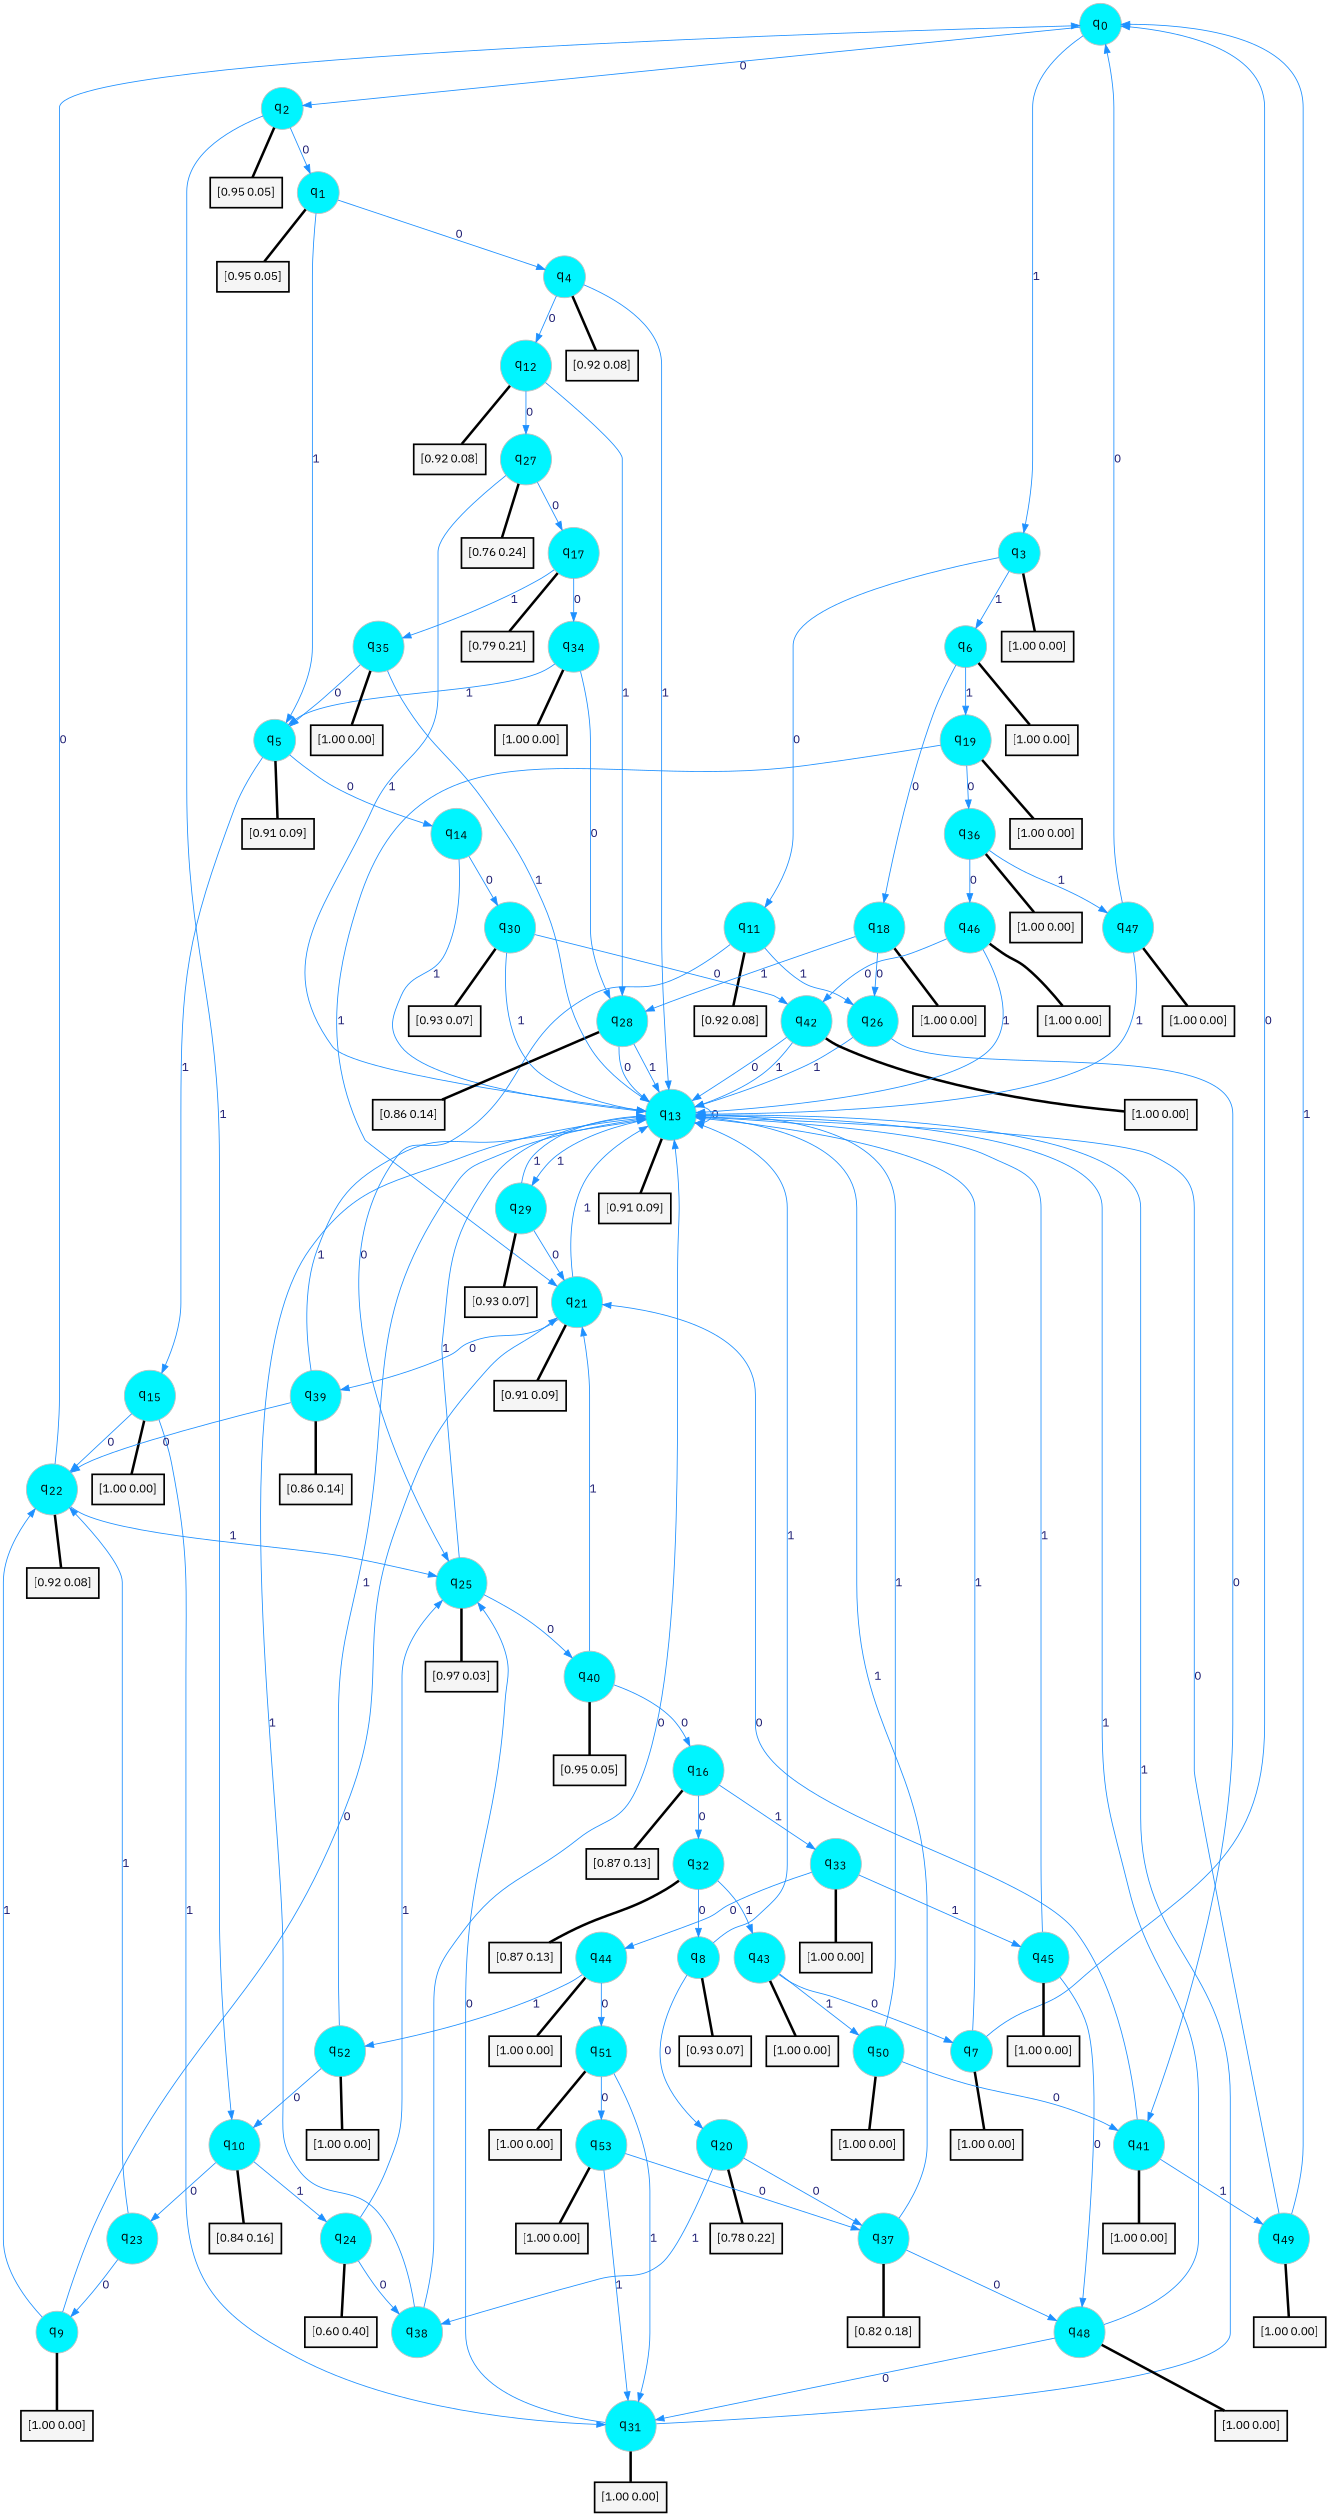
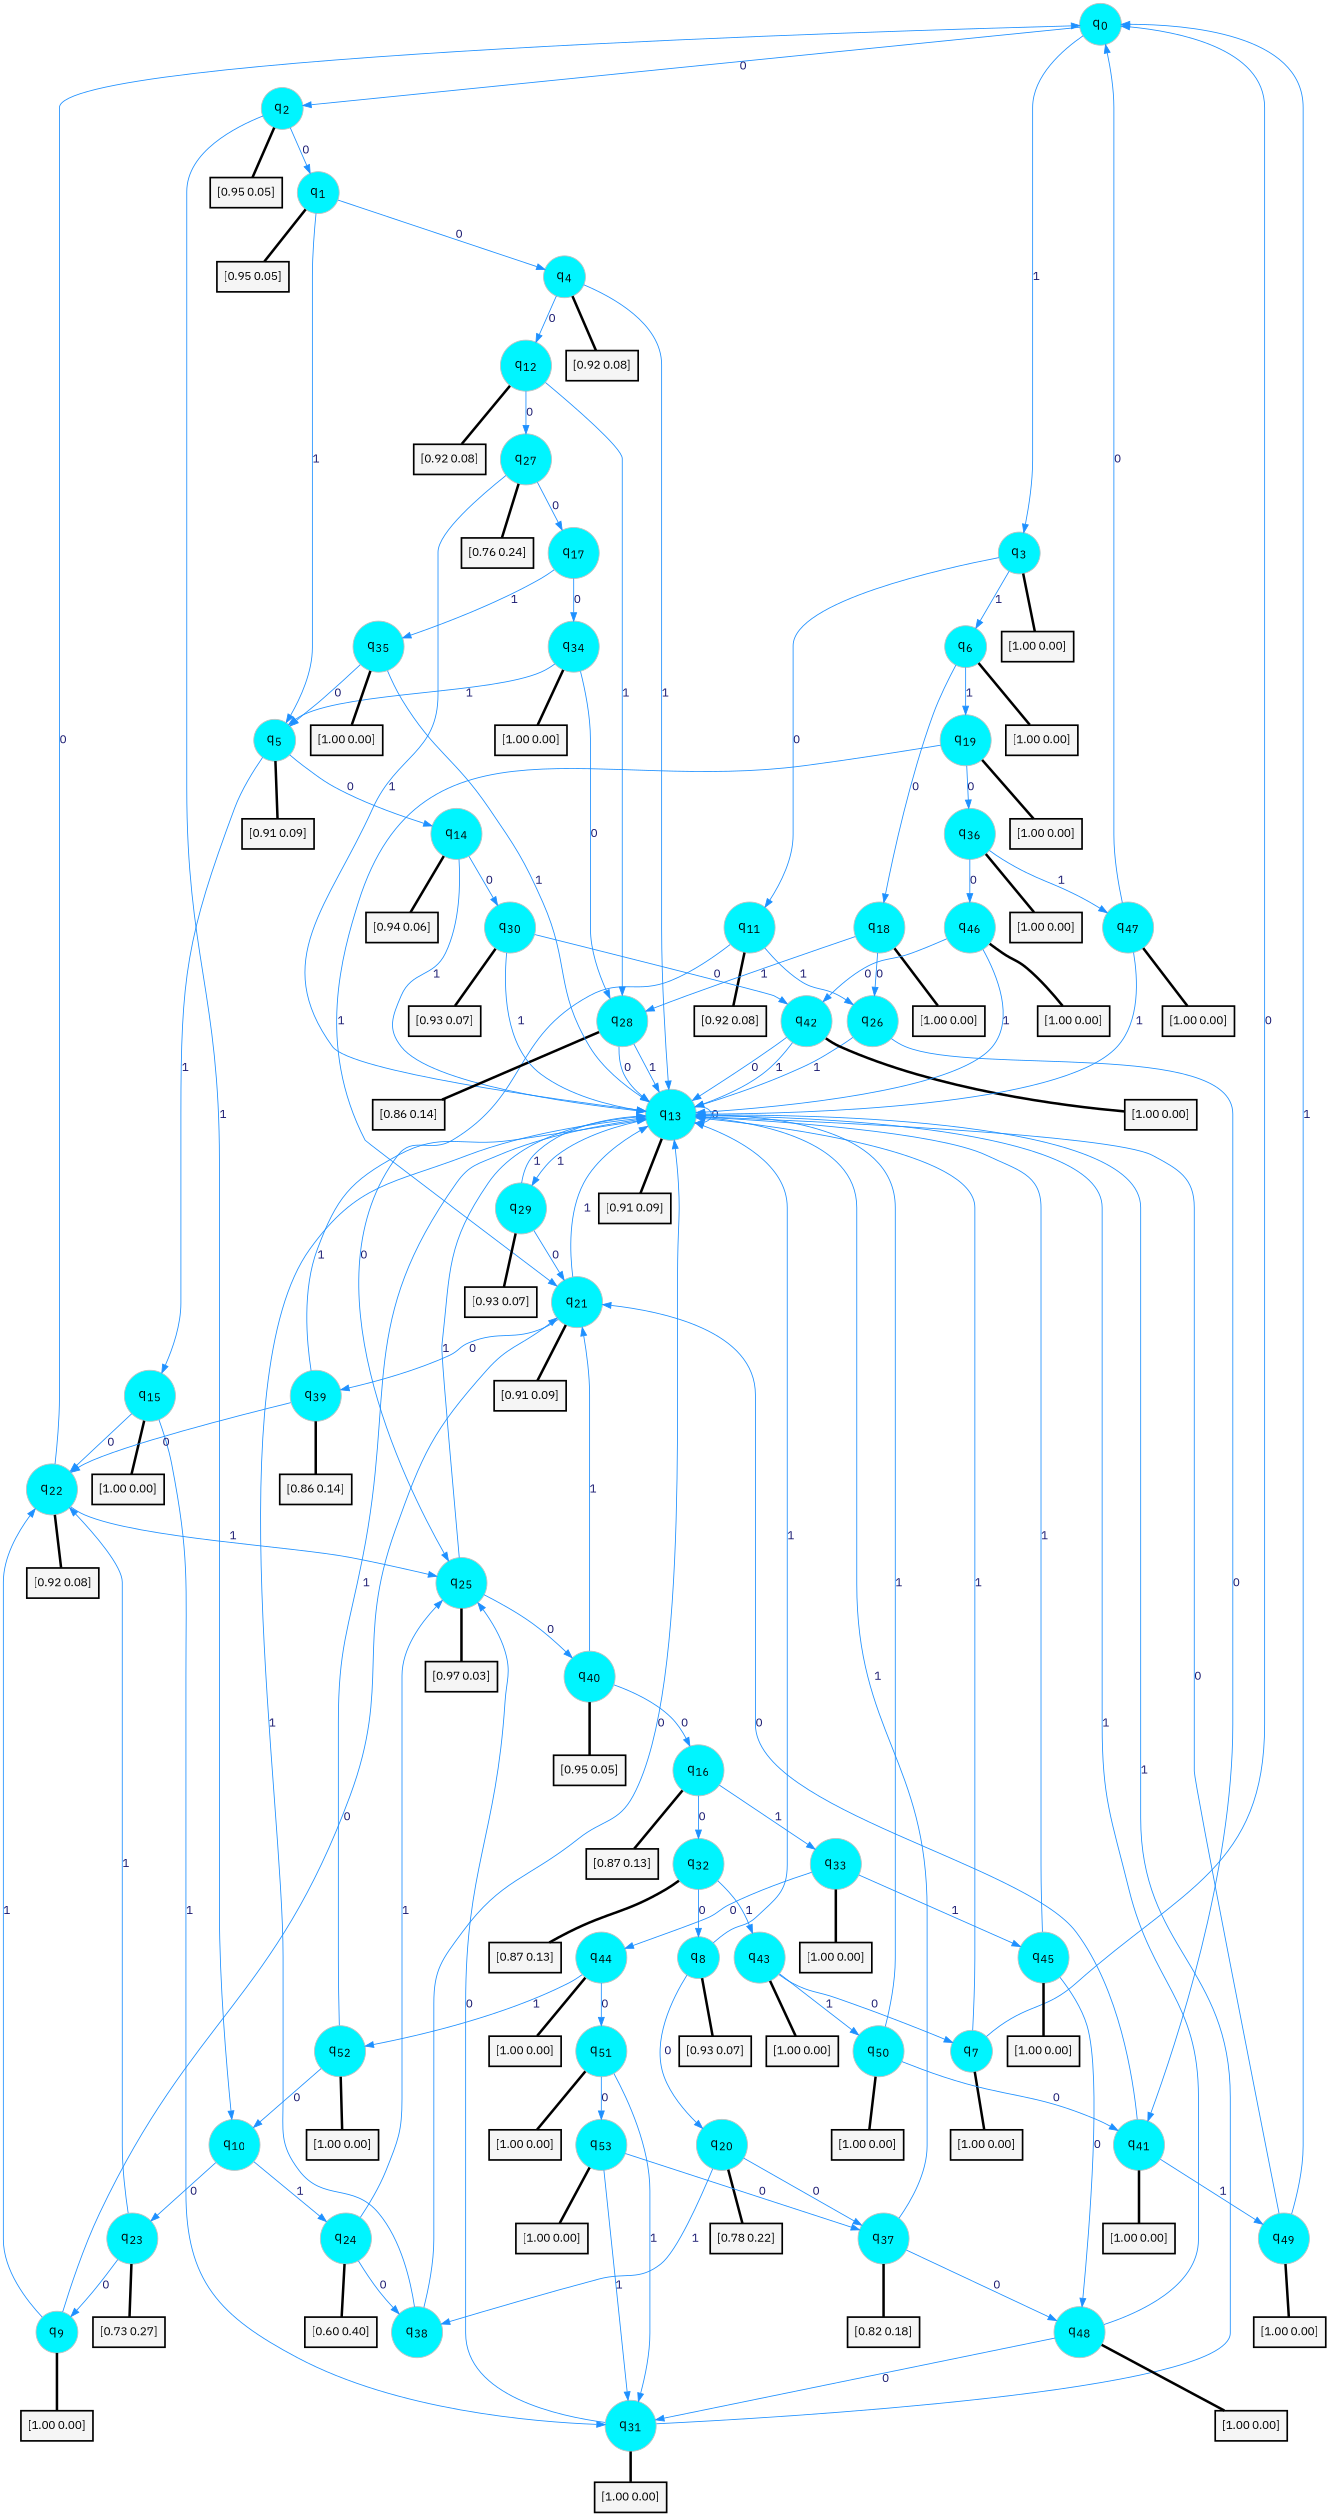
(497, 647) -> none
none -> (402, 928)
(245, 2239) -> none
none -> (129, 2332)
